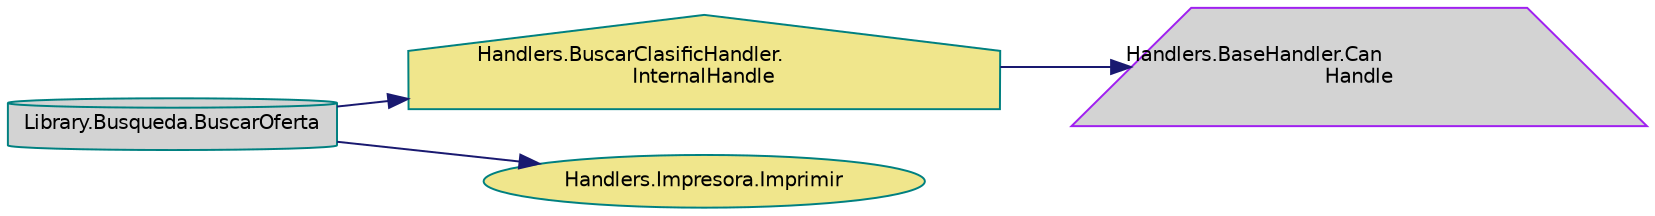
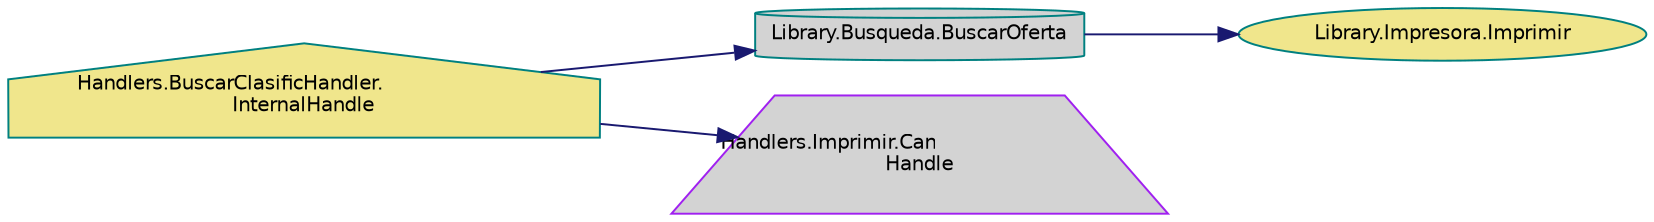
(1359, 67) -> (920, 155)
(363, 104) -> (638, 62)
(704, 181) -> (1442, 34)
